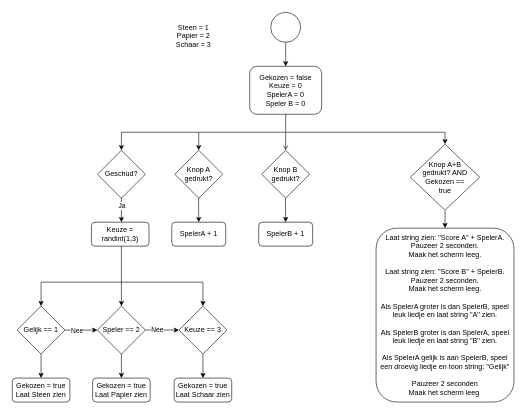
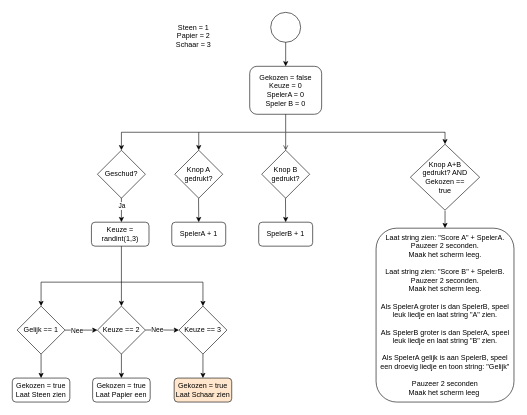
(122, 330) -> (122, 330)
(122, 390) -> (122, 390)
(203, 390) -> (203, 390)
